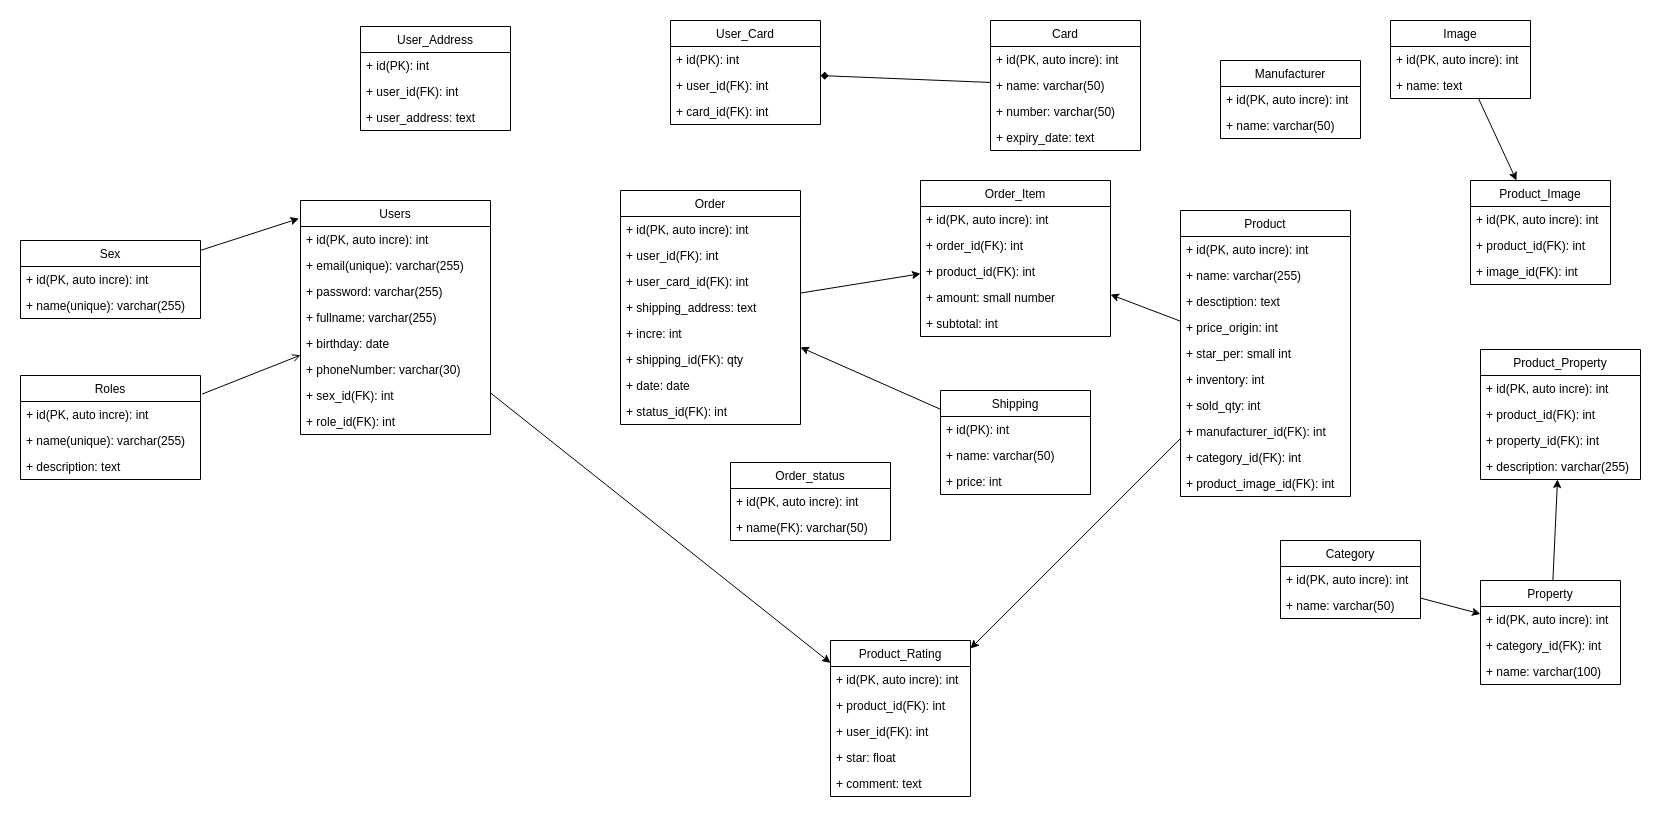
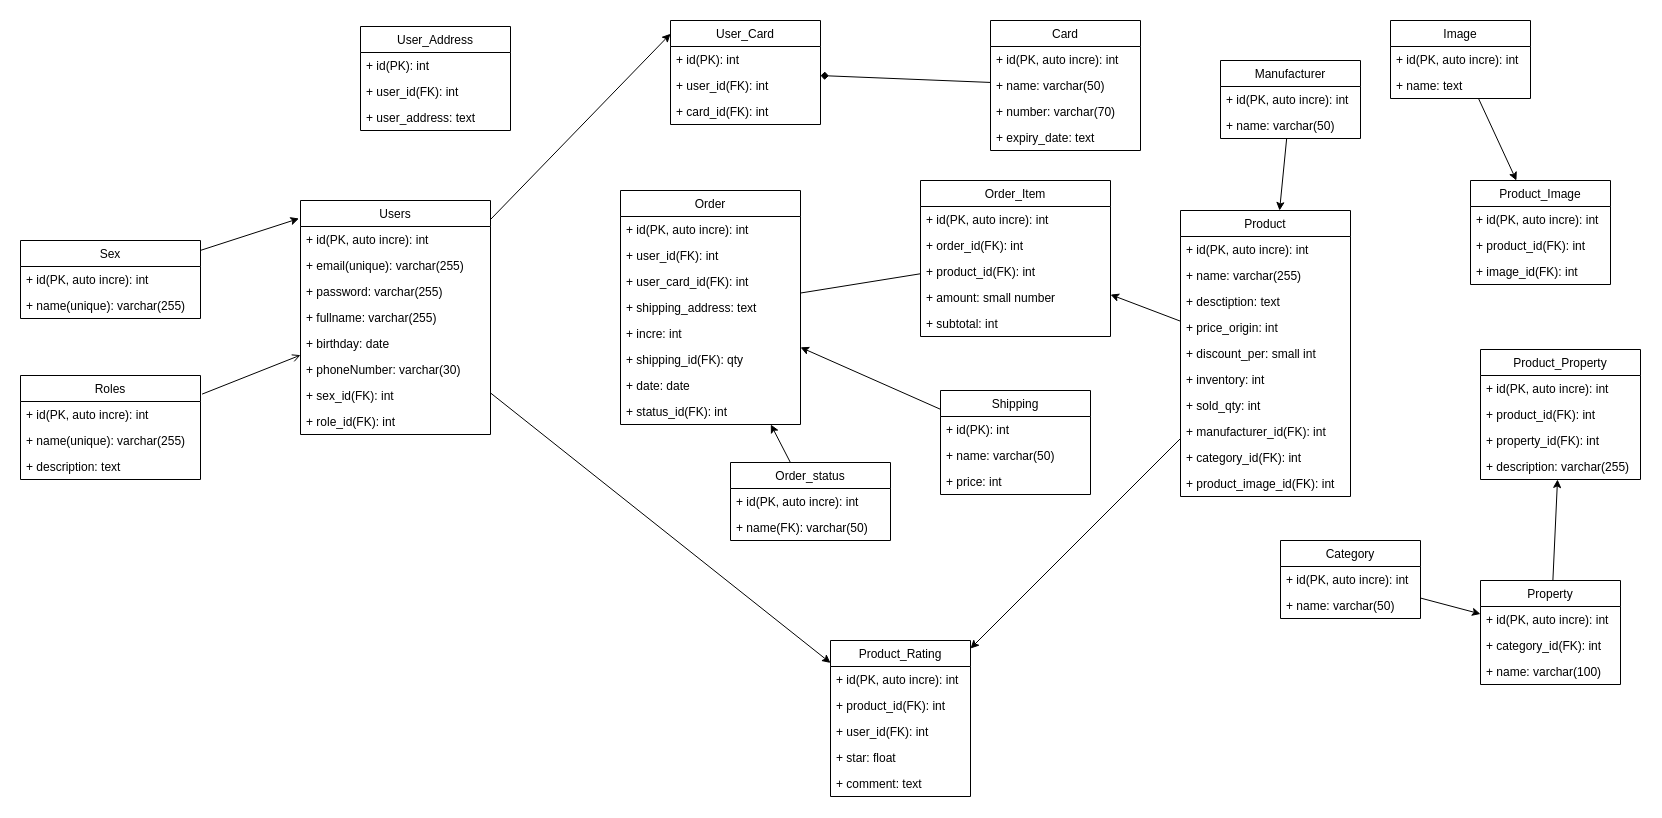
(1062, 112) -> (1062, 112)
none -> (579, 128)
none -> (1283, 171)
(912, 275) -> (915, 275)
(1246, 354) -> (1258, 354)
none -> (782, 445)
